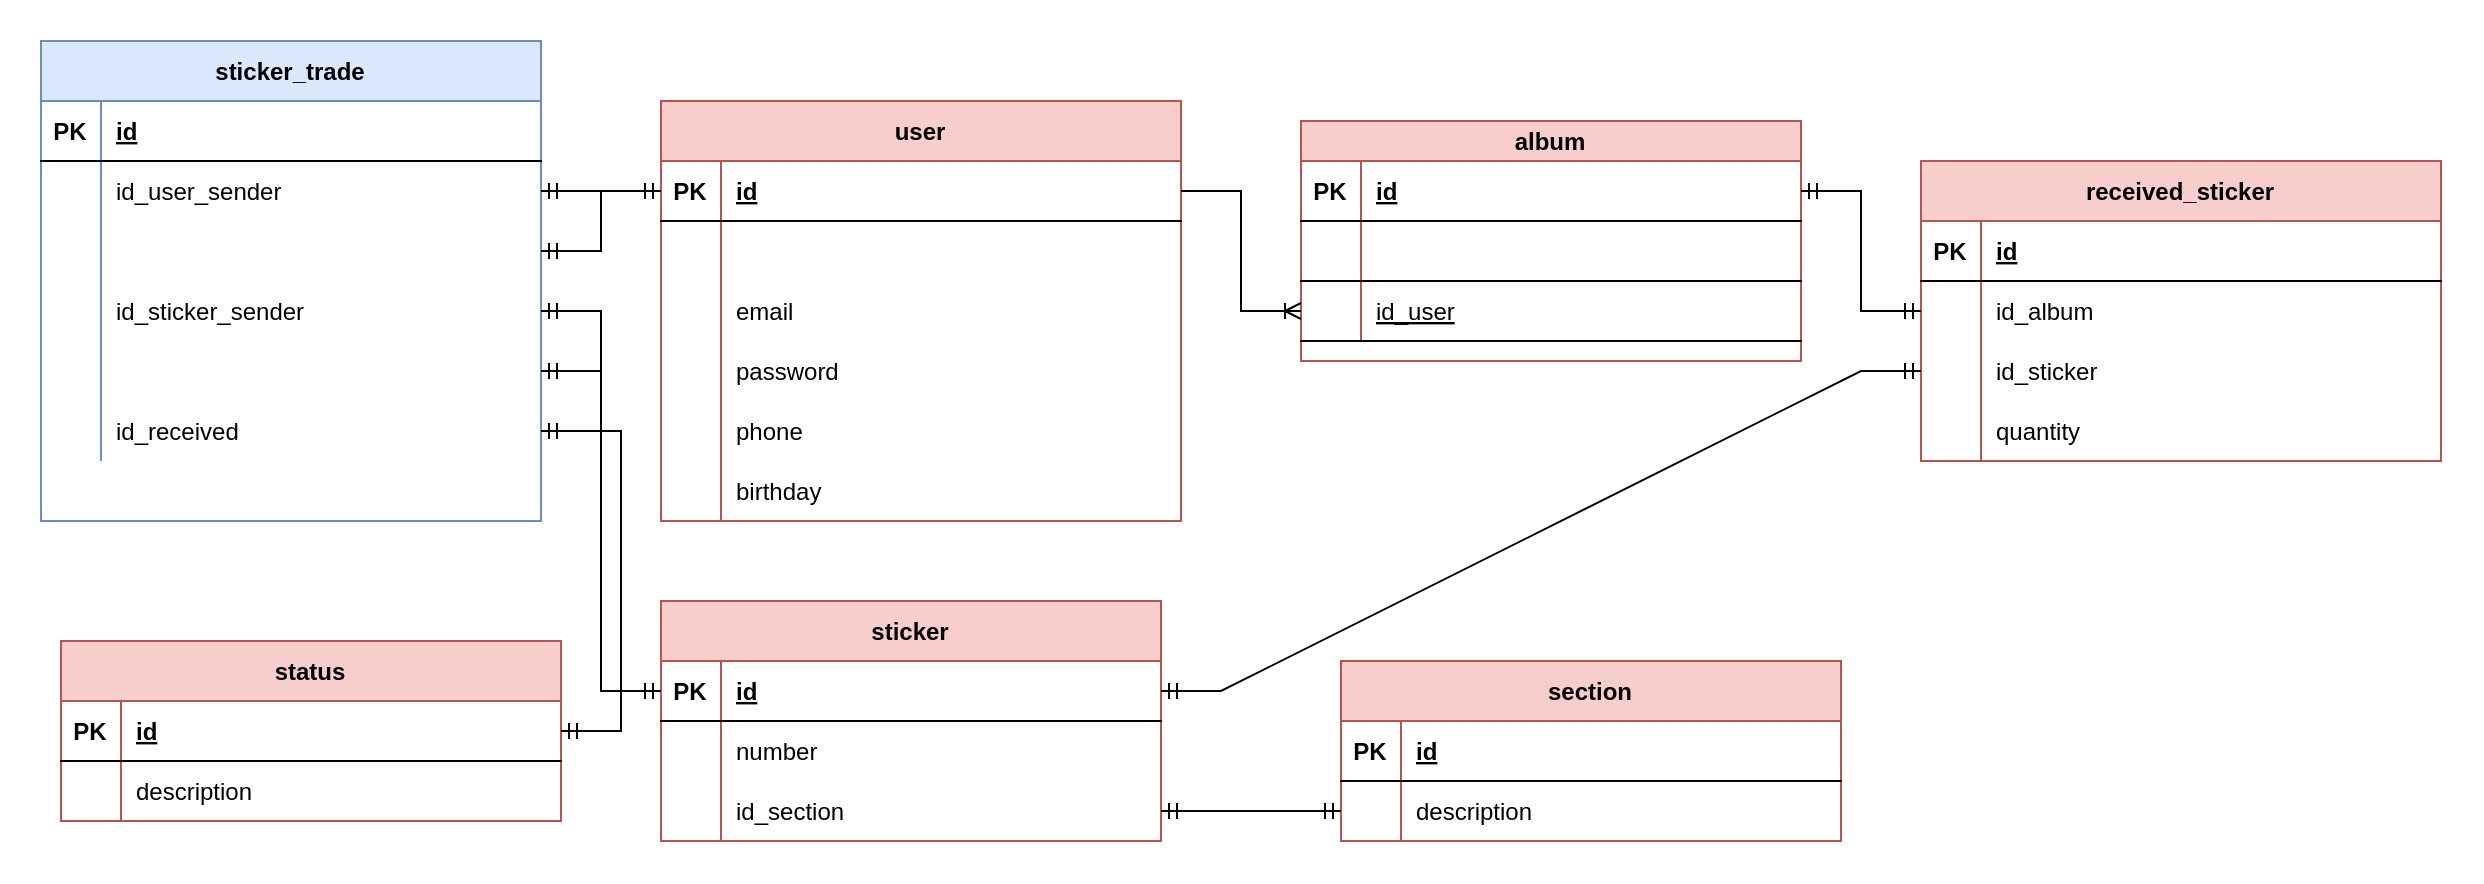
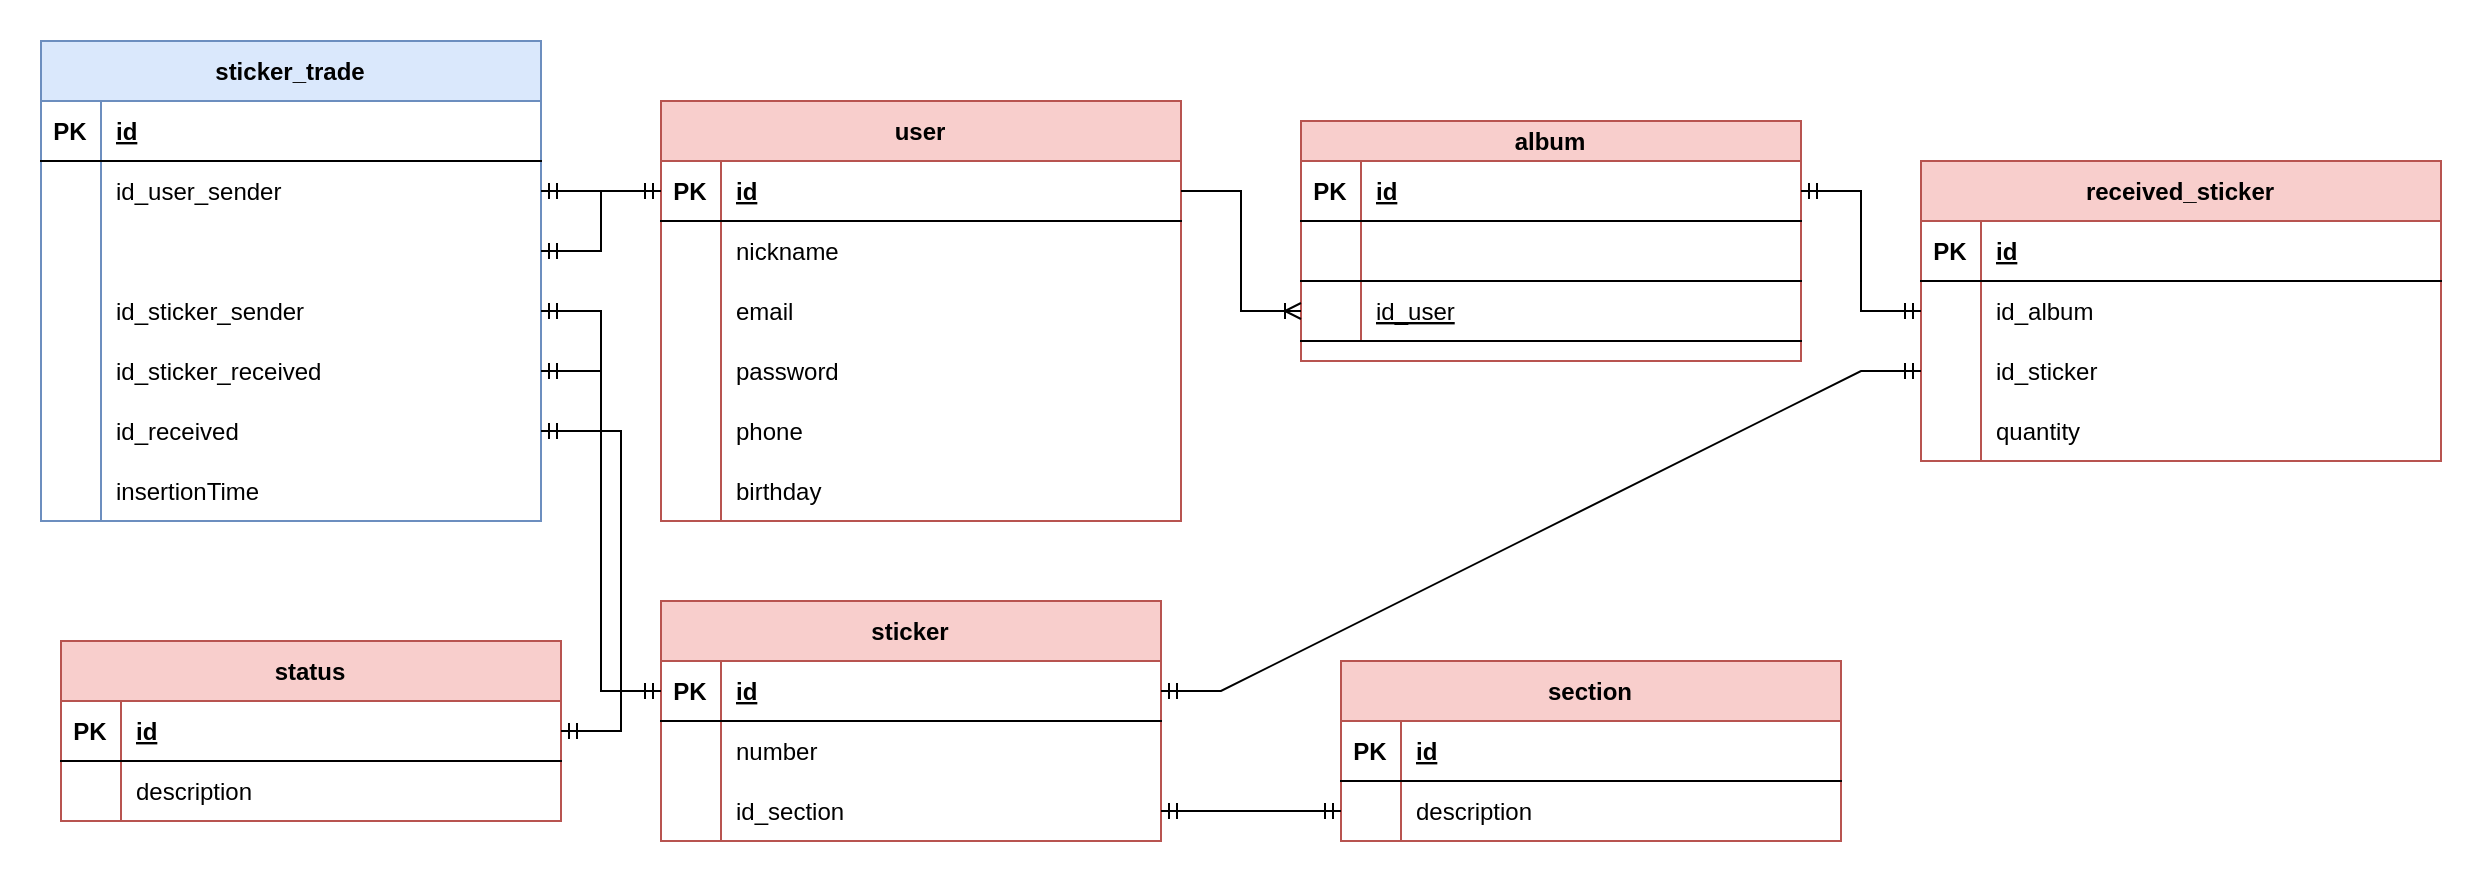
none -> (951, 251)
none -> (321, 371)
none -> (321, 491)
